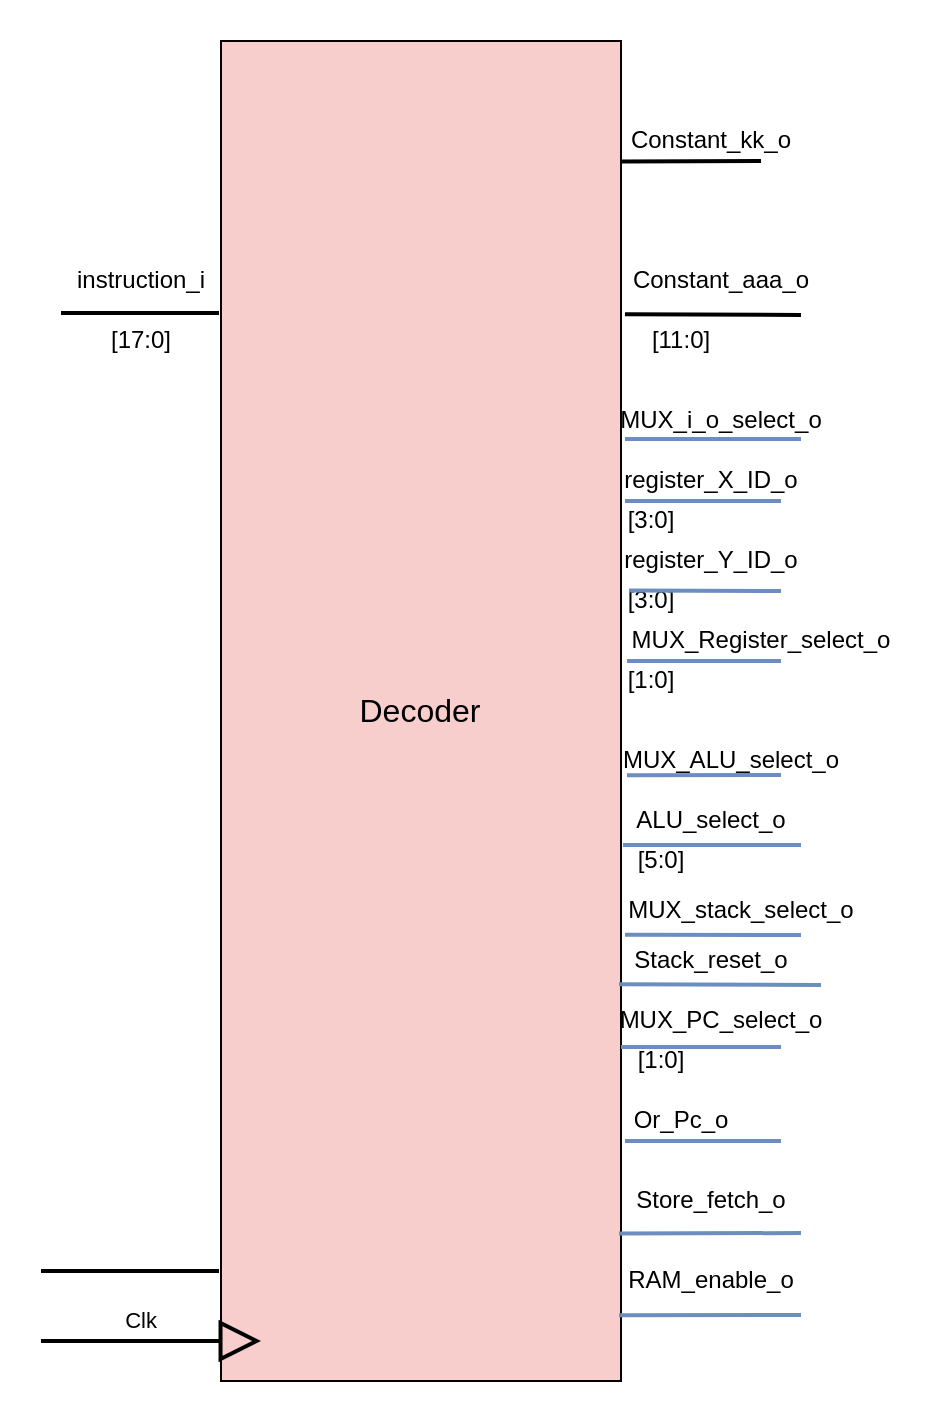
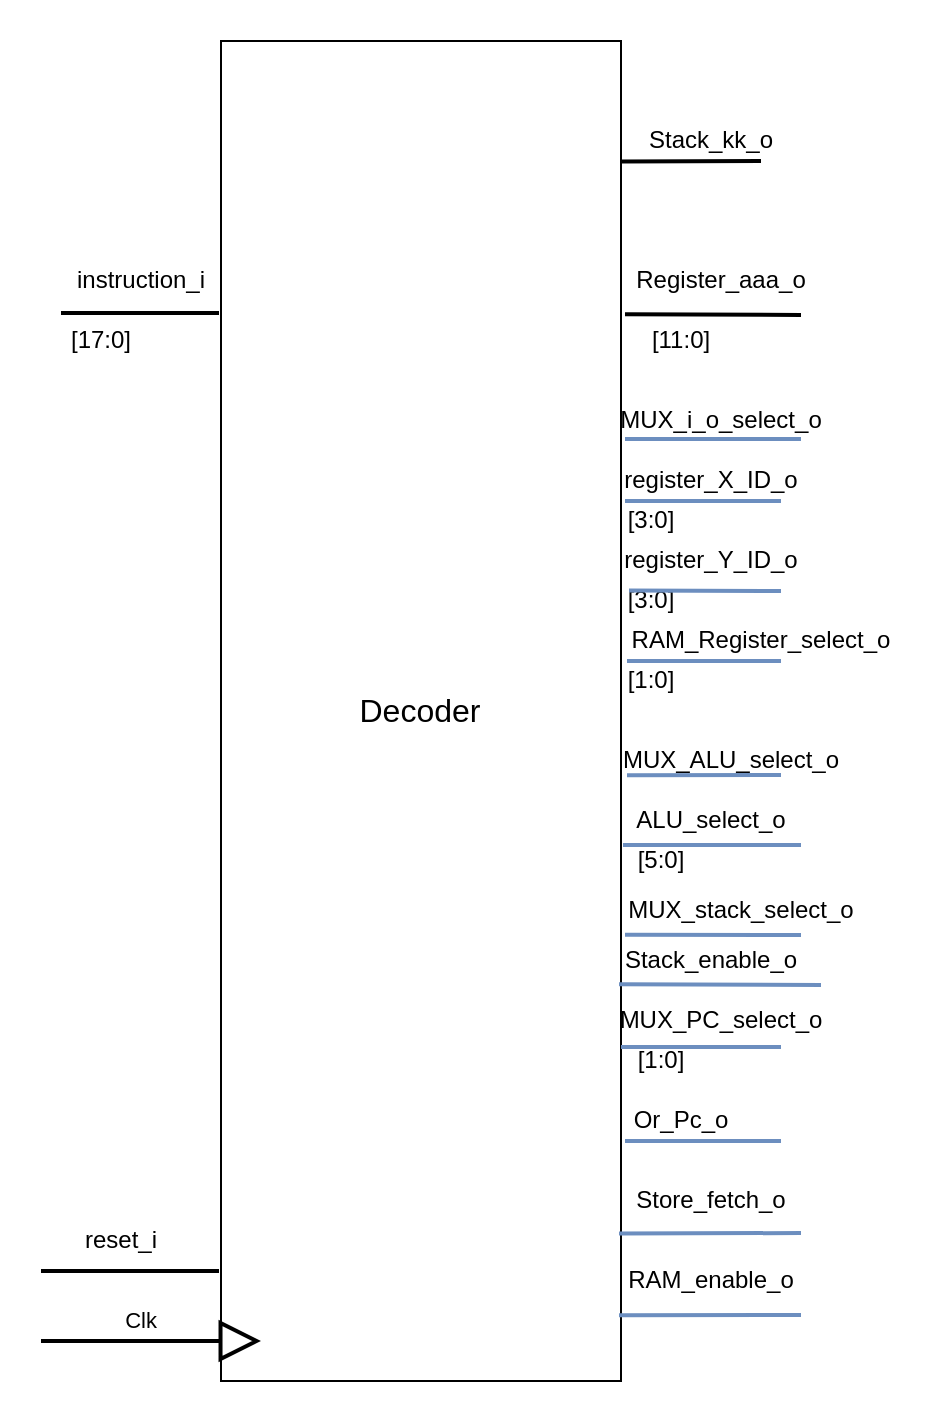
(712, 141) -> (712, 141)
(722, 281) -> (722, 281)
(141, 341) -> (101, 341)
(762, 641) -> (762, 641)
(421, 711) -> (421, 711)
(712, 961) -> (712, 961)
none -> (121, 1241)
